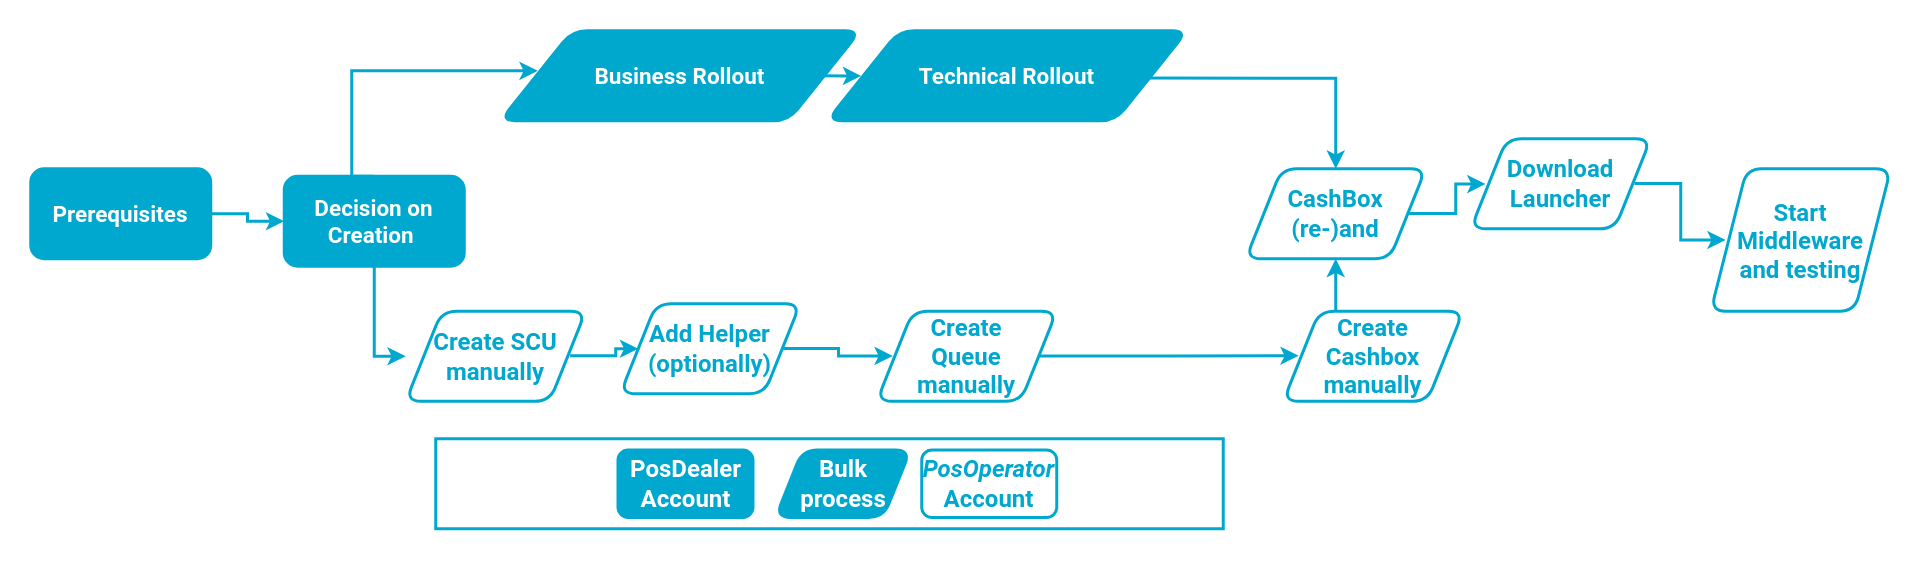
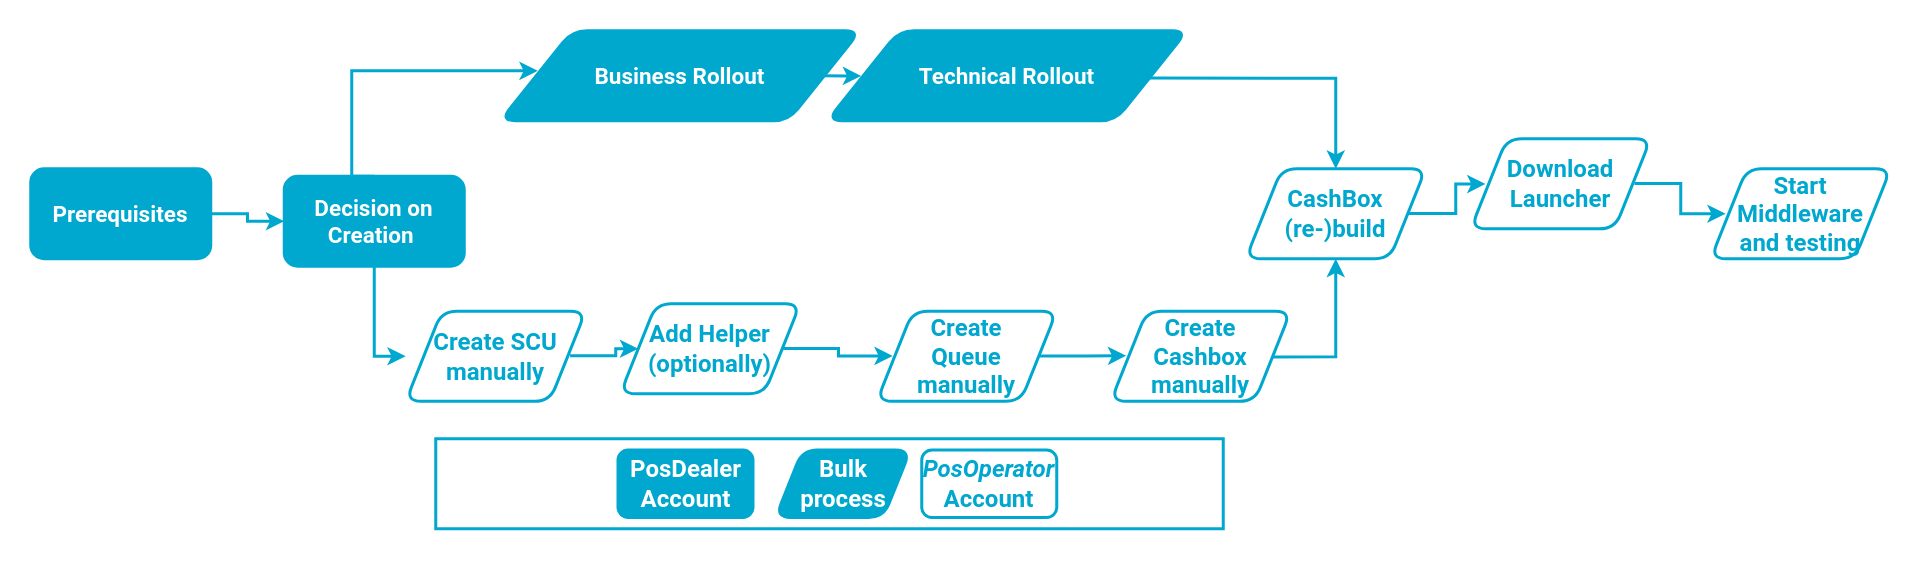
(1336, 214) -> (1336, 214)
(1801, 240) -> (1801, 214)
(1373, 356) -> (1201, 356)
